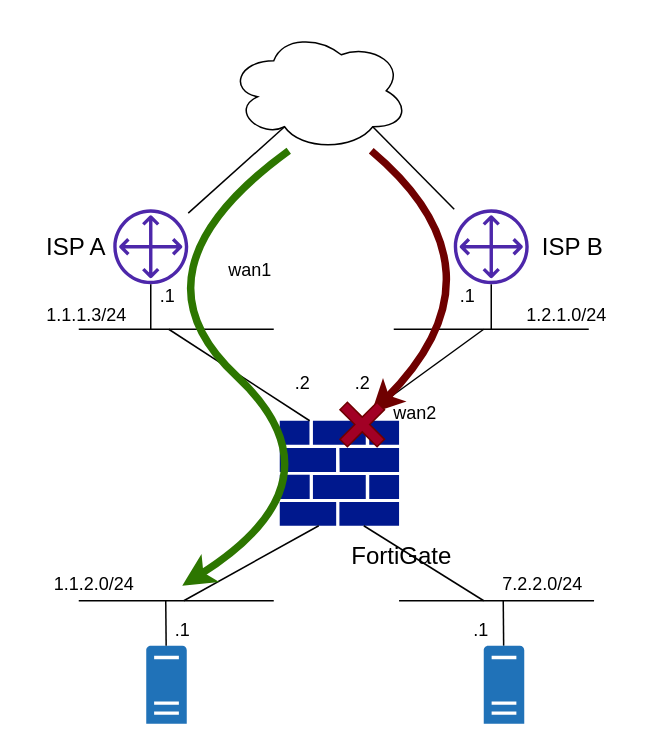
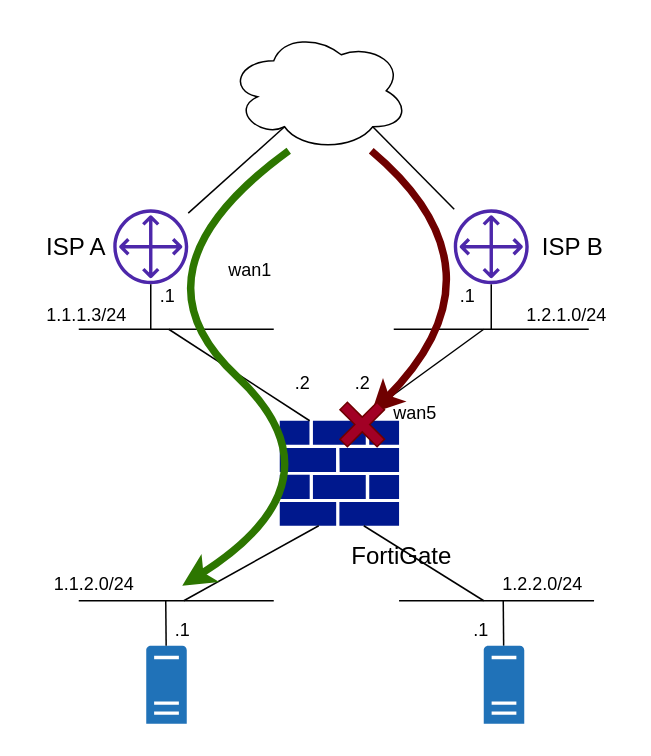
(416, 413) -> (416, 413)
(543, 584) -> (543, 584)
